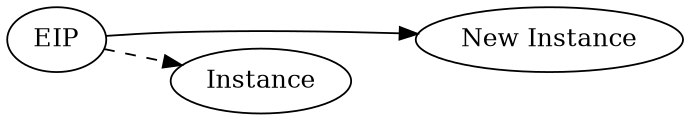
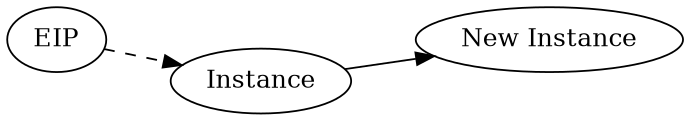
(253, 31) -> (380, 64)
